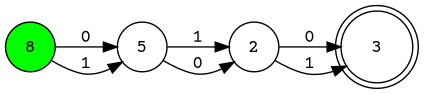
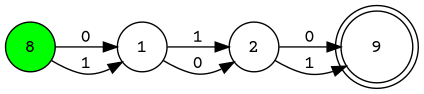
(142, 47) -> (142, 47)
(377, 47) -> (377, 47)
